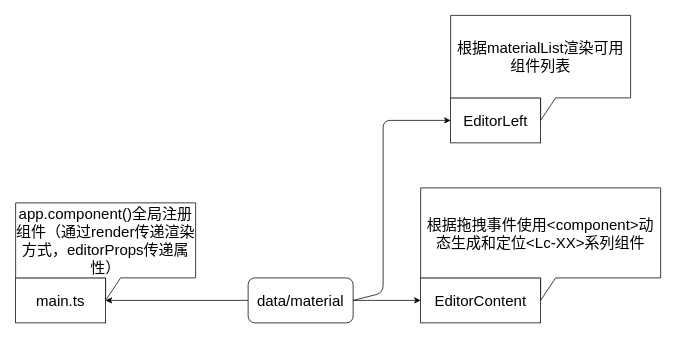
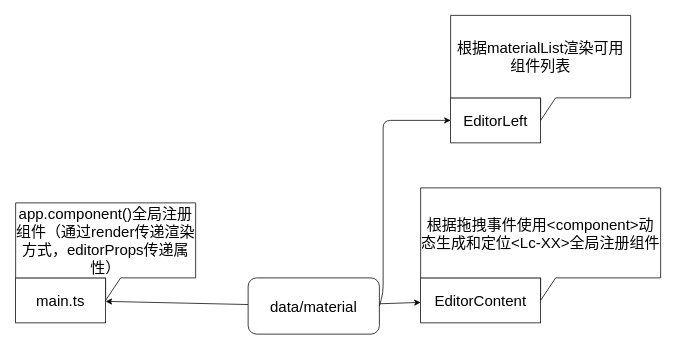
(540, 233) -> (540, 233)
(300, 300) -> (314, 306)
